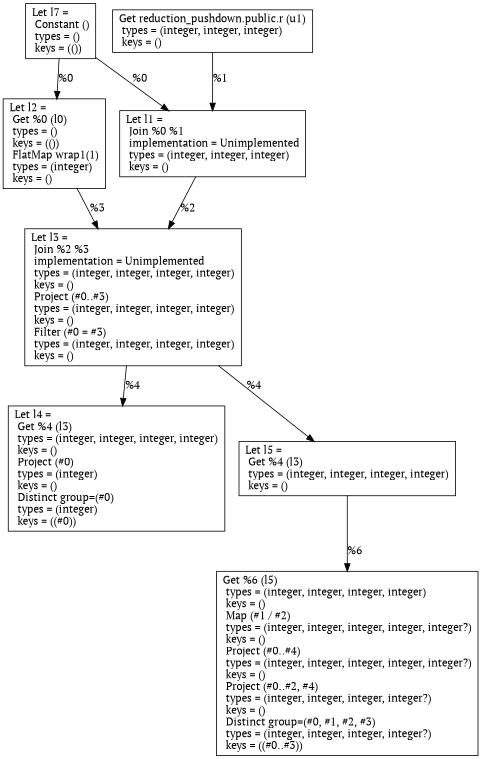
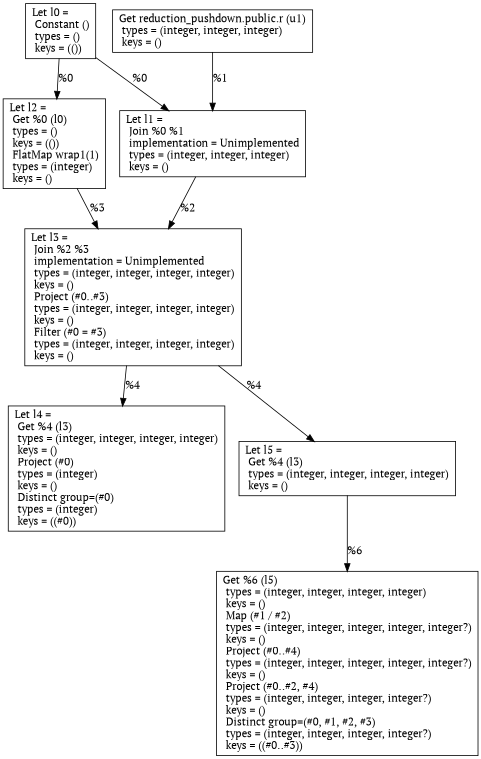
(61, 31) -> (61, 31)
